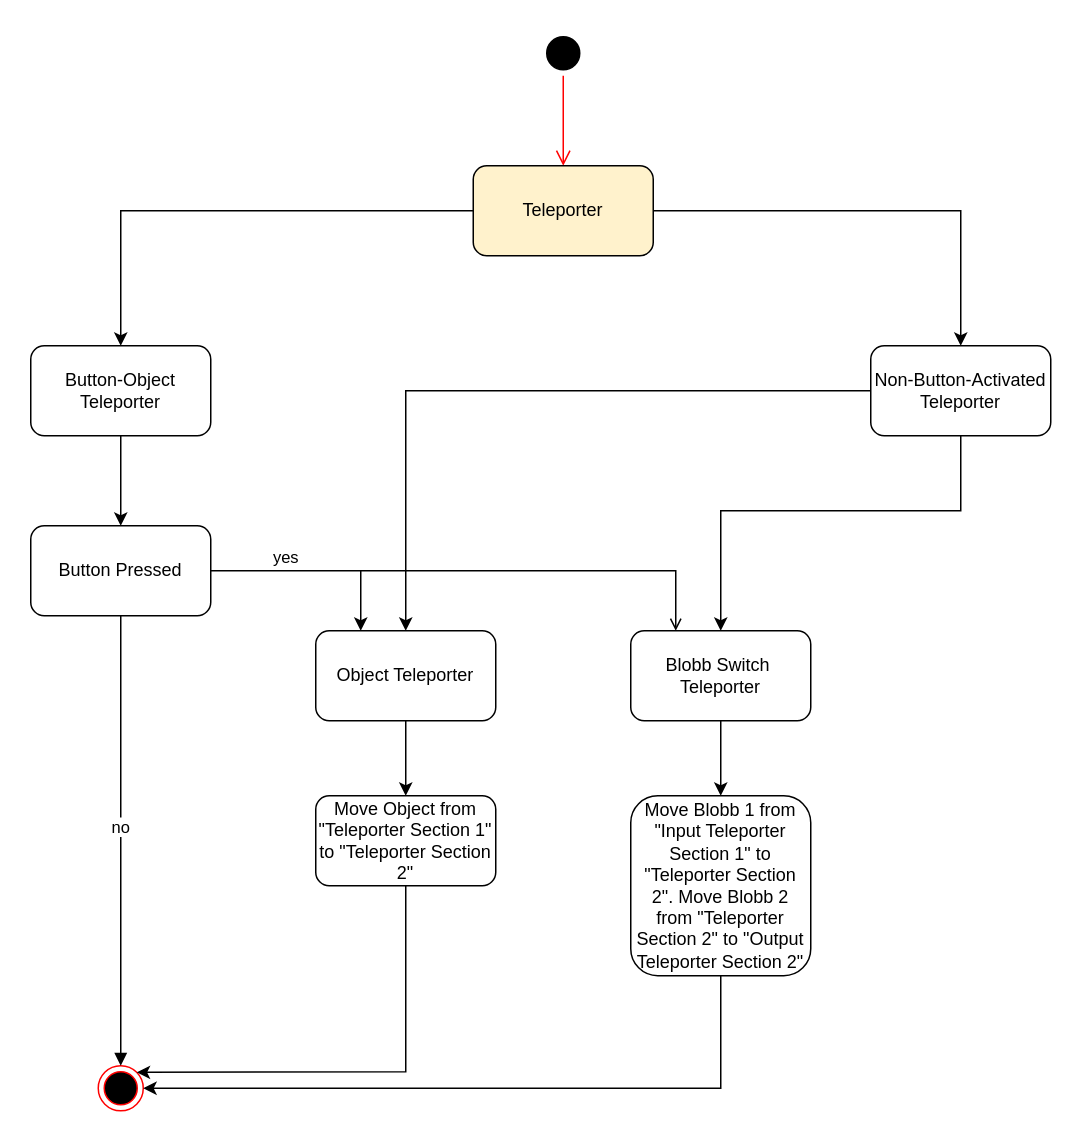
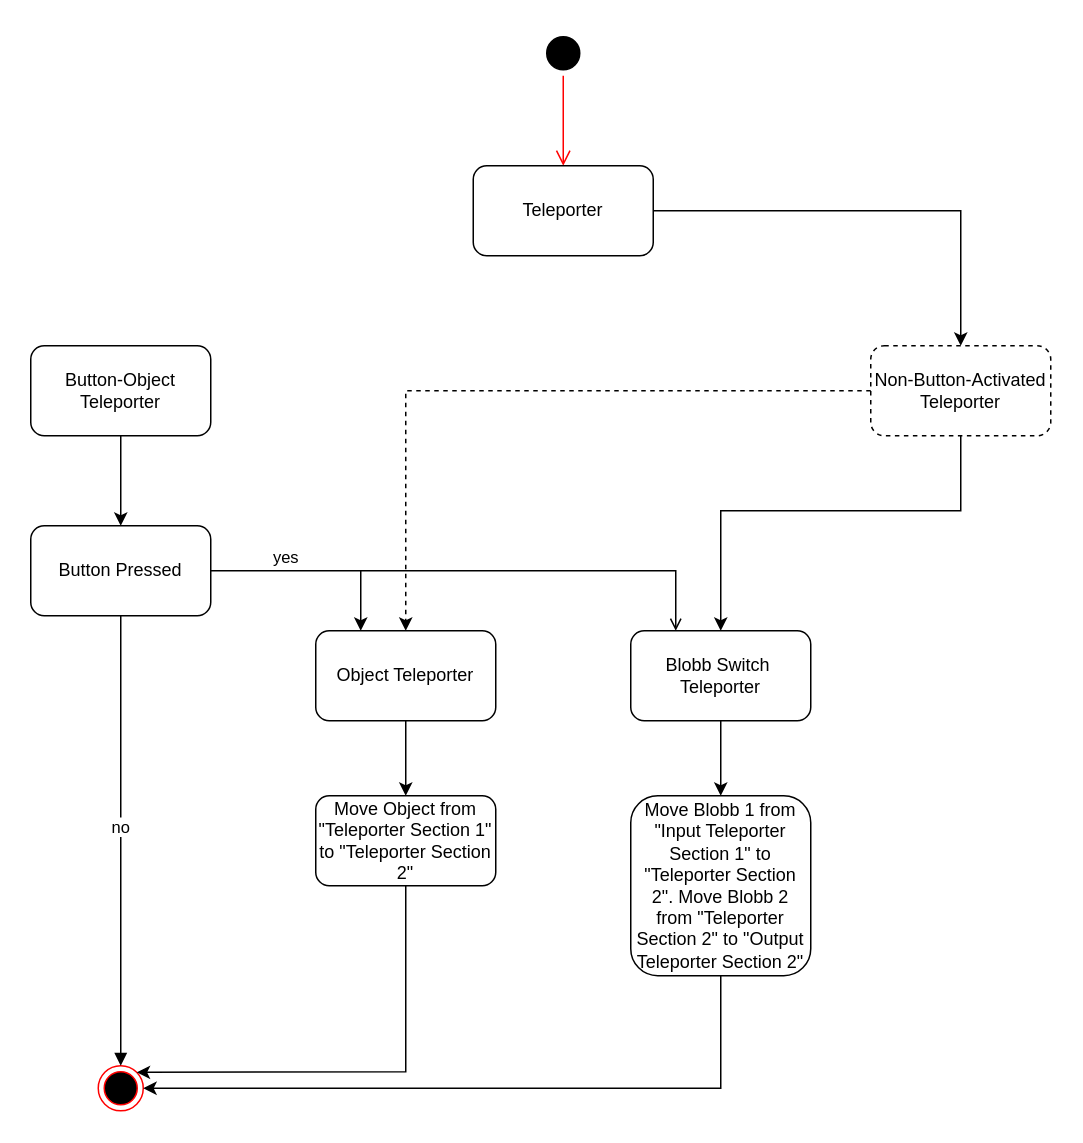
(235, 211) -> none
(563, 211) -> (563, 211)
(524, 391) -> (524, 391)
(961, 391) -> (961, 391)
